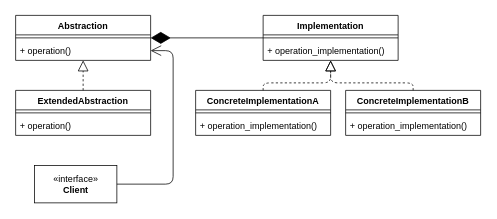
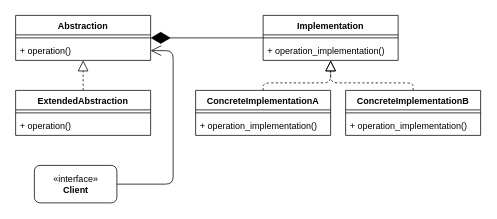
(75, 184) -> (75, 184)
